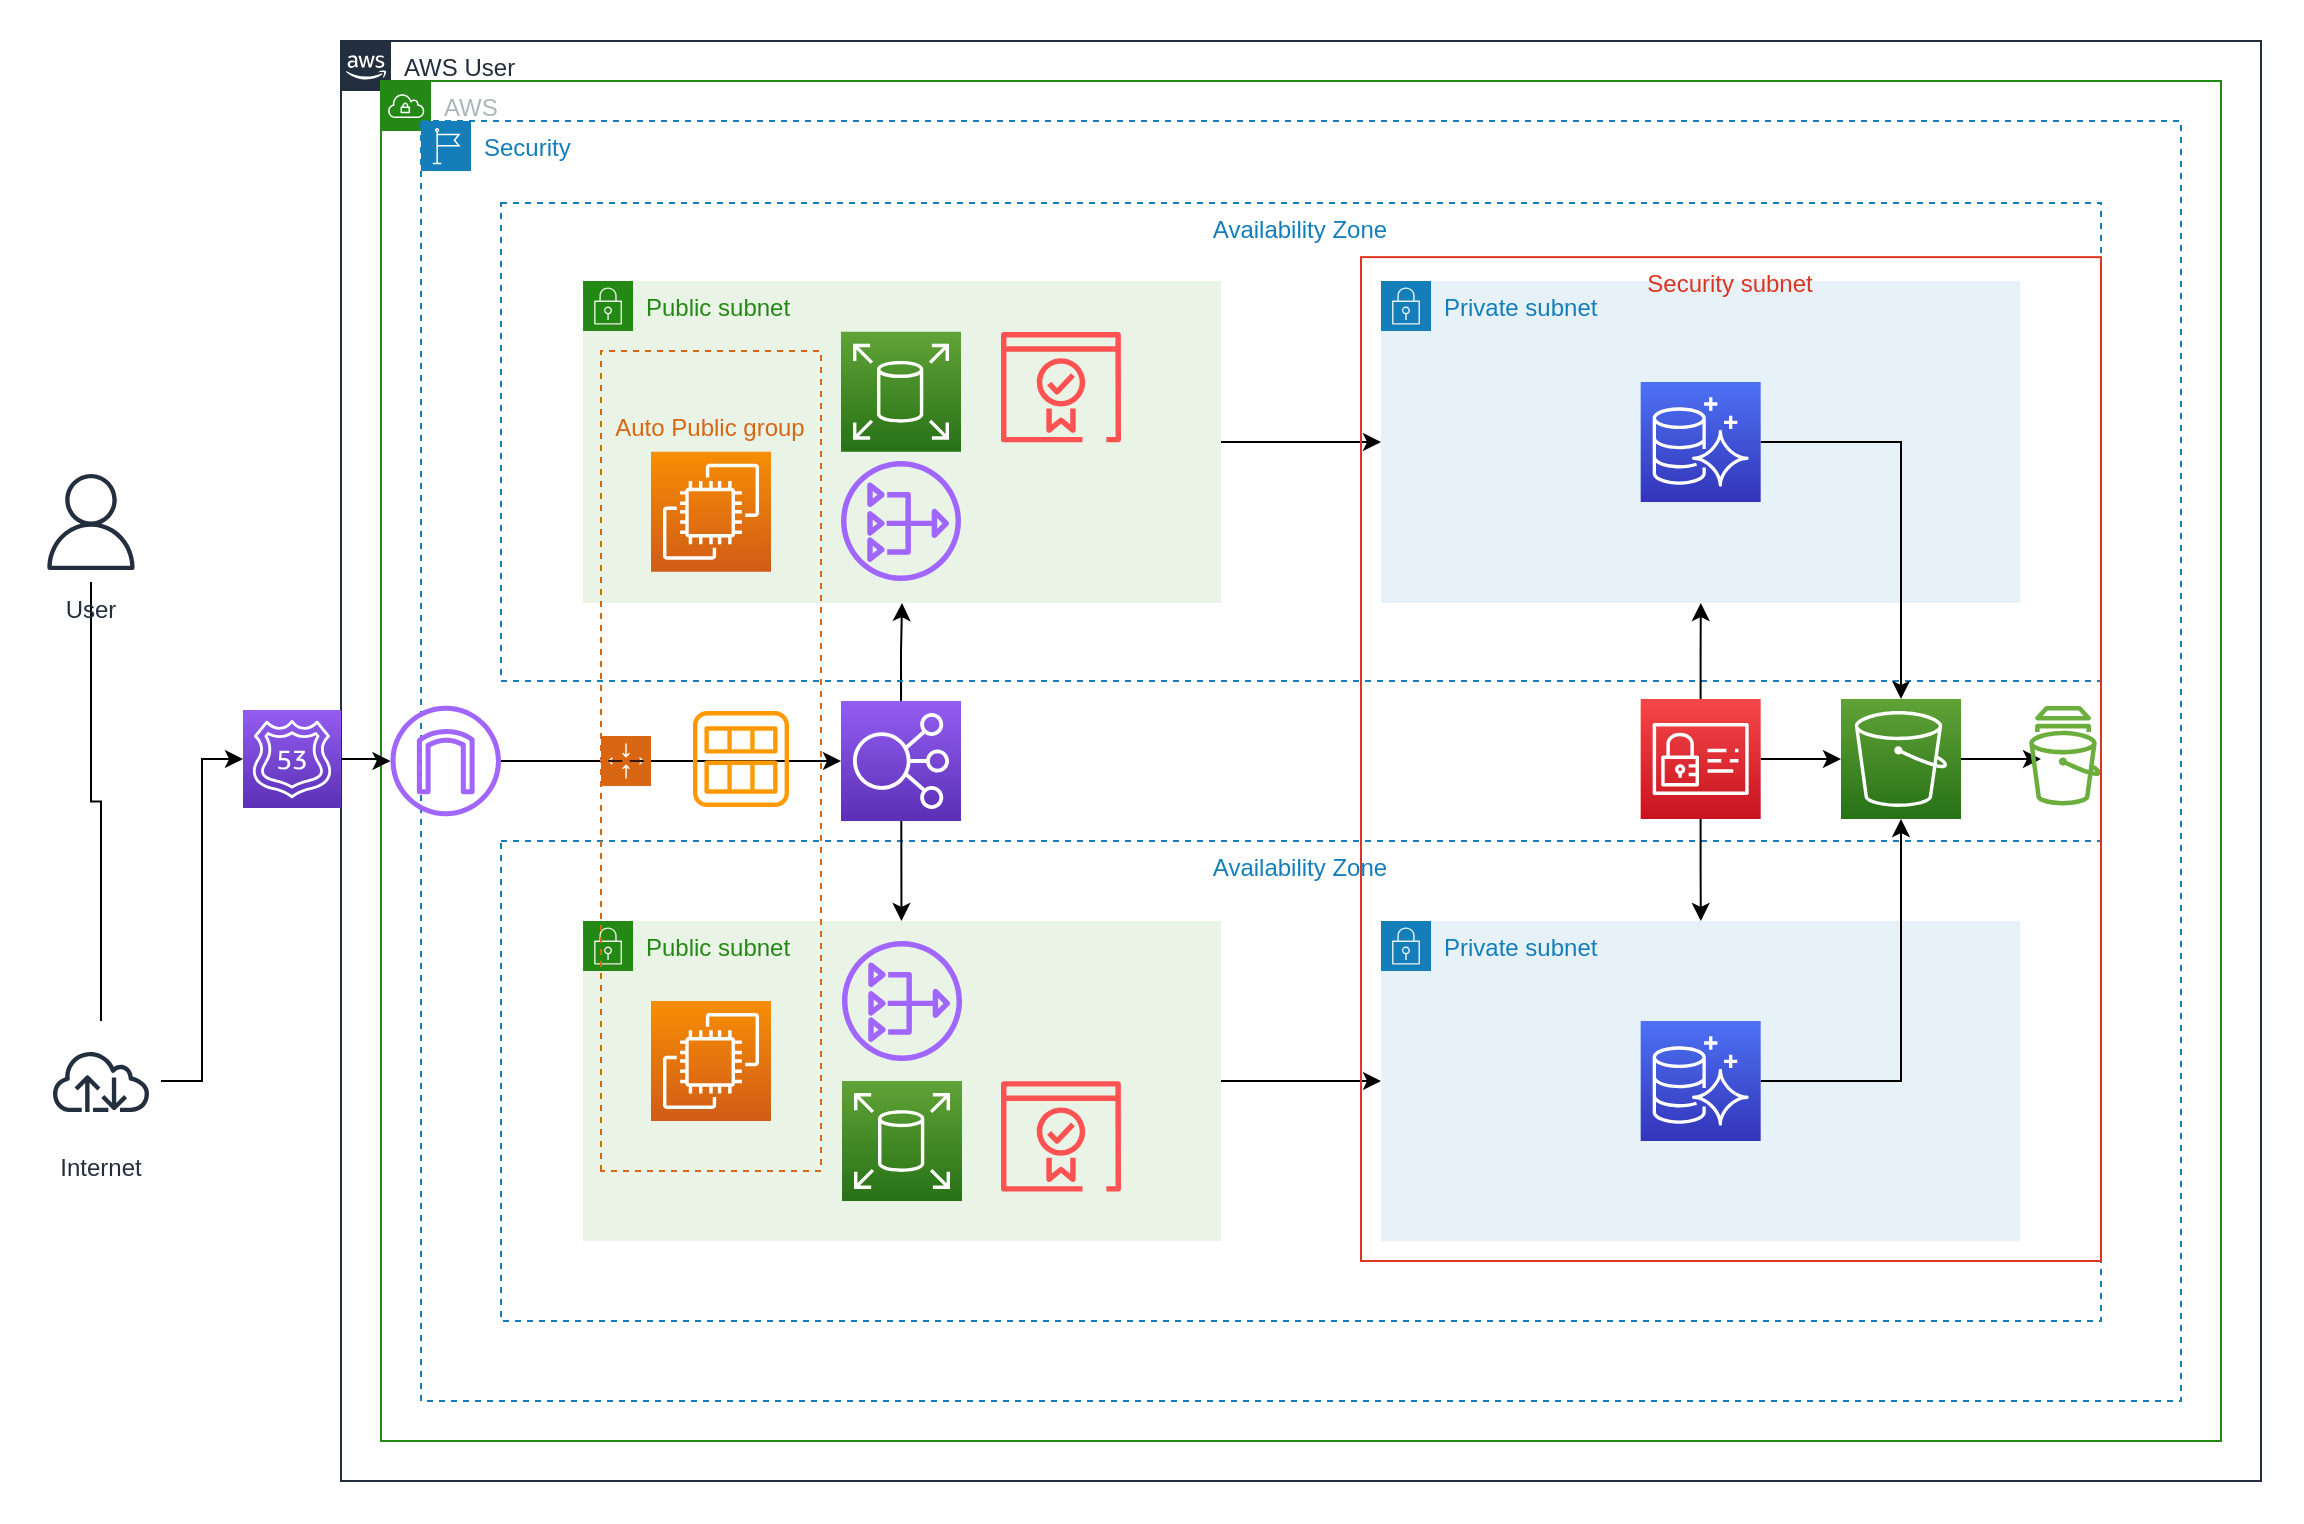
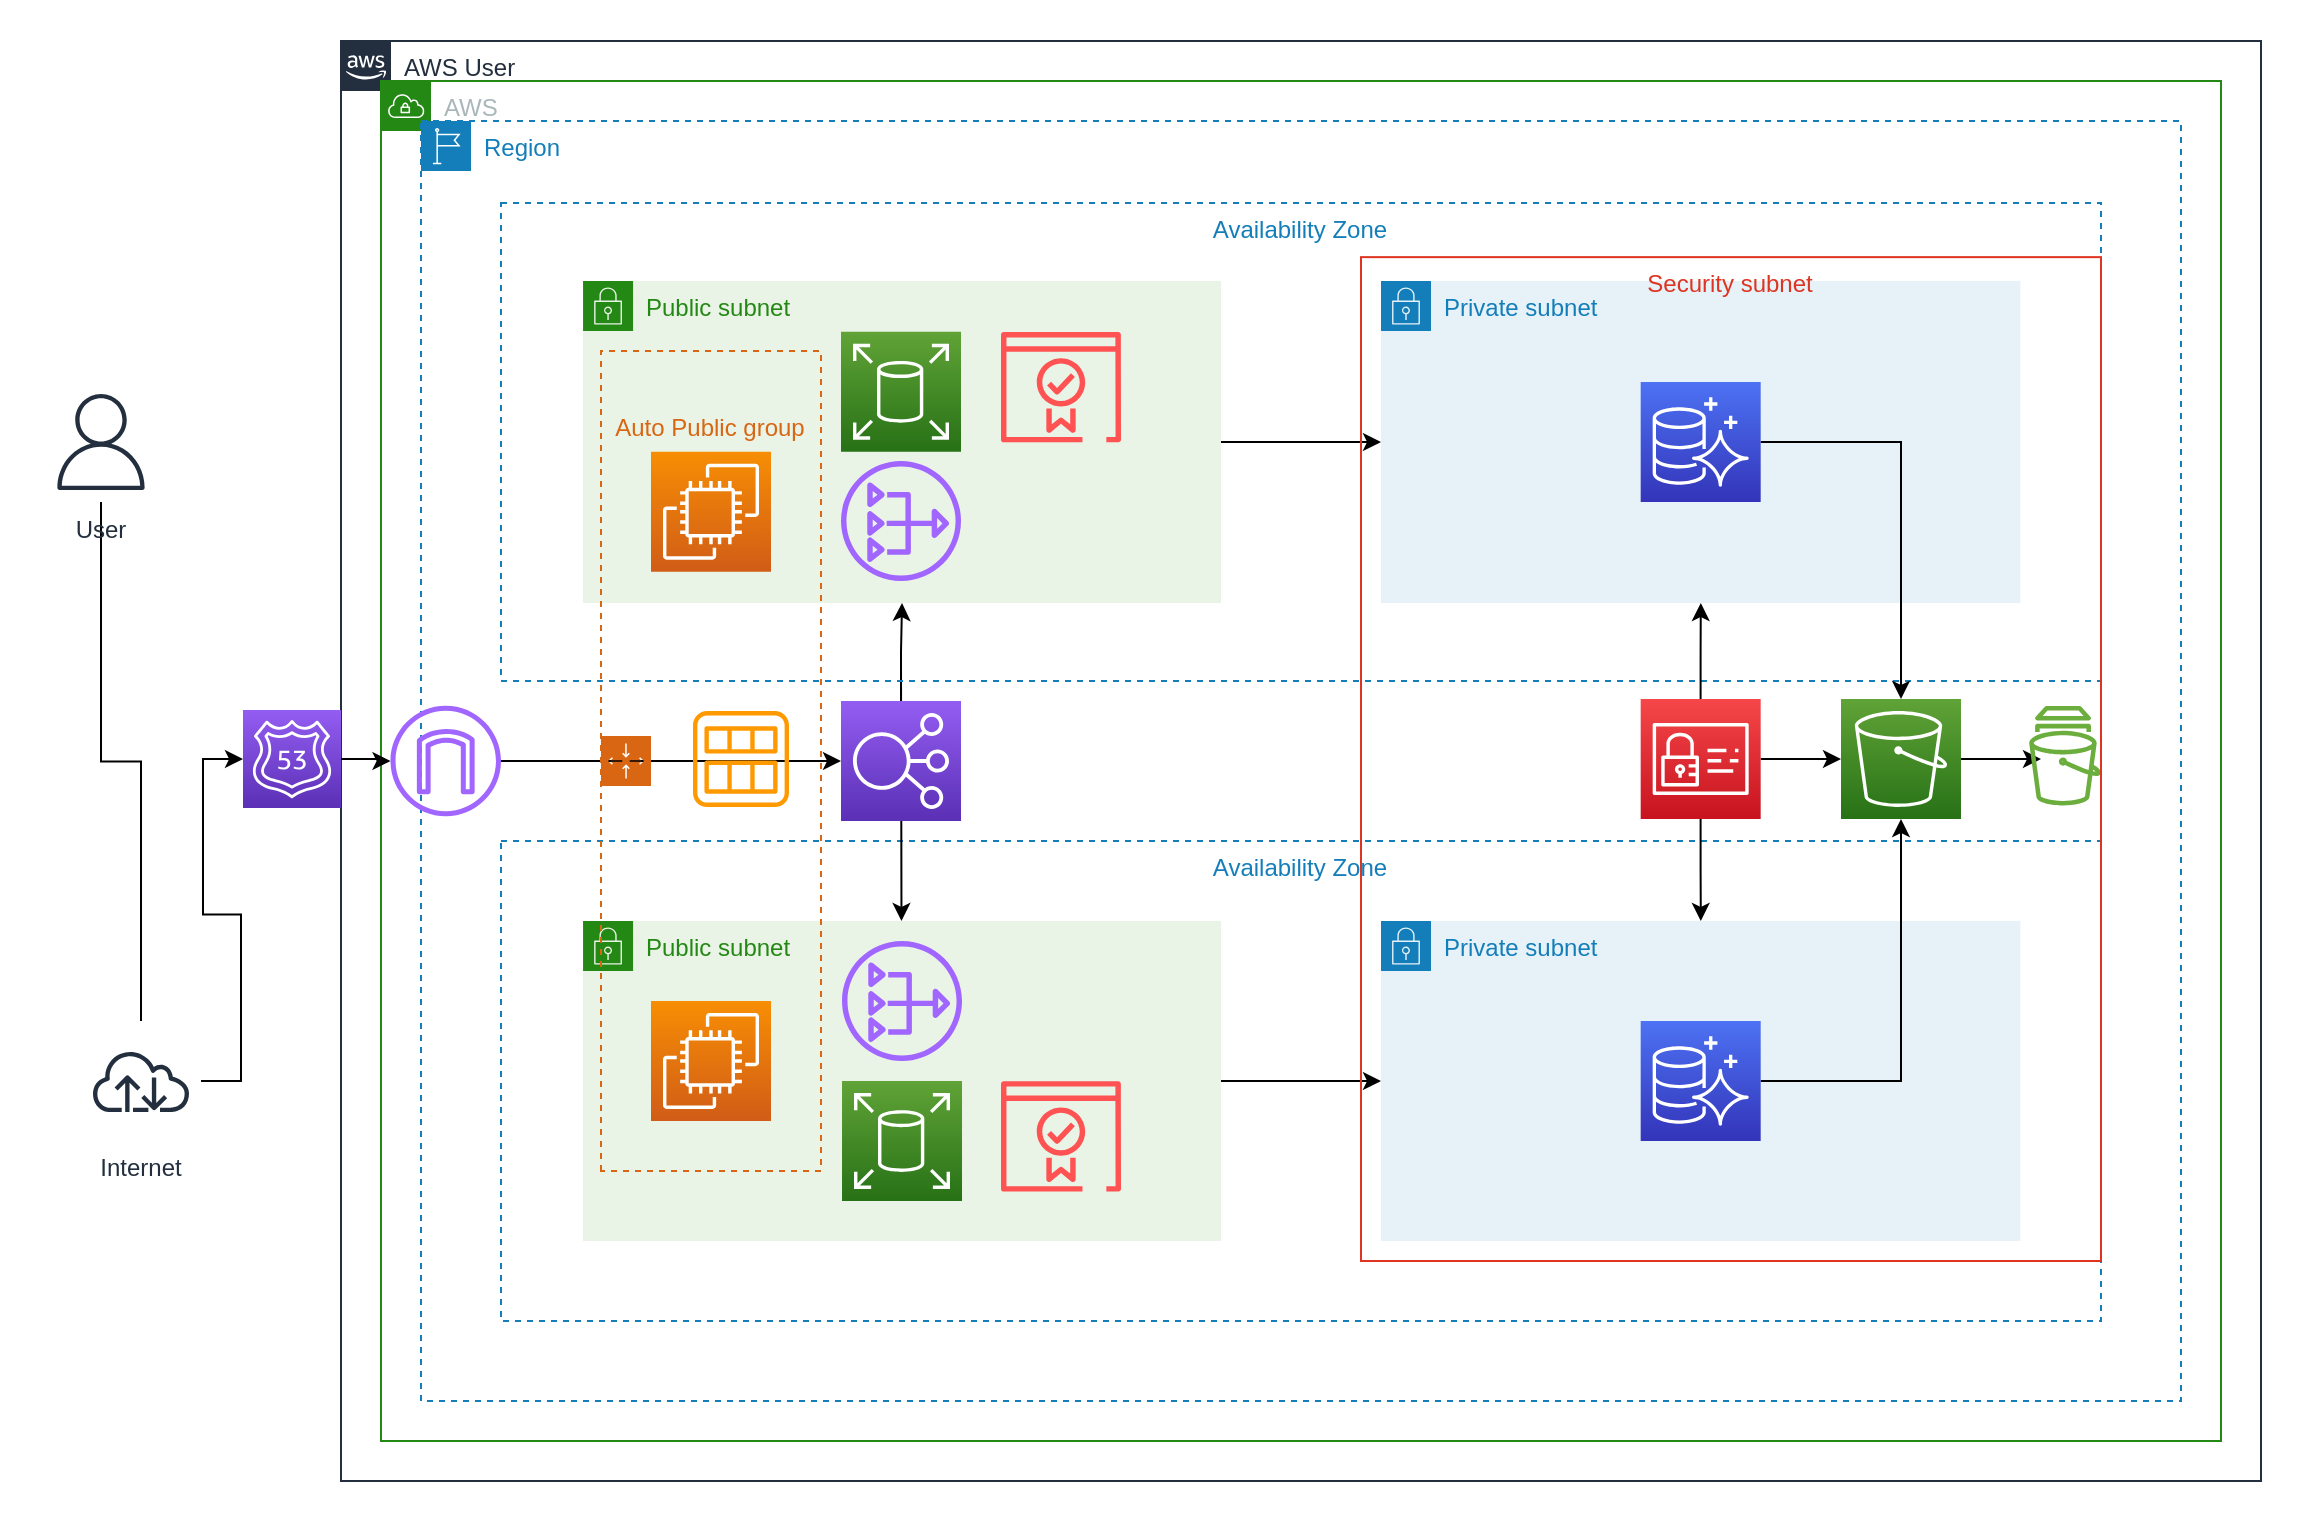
(536, 149) -> (522, 149)
(91, 522) -> (101, 442)
(101, 1081) -> (141, 1081)
